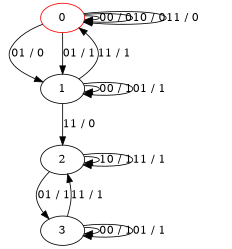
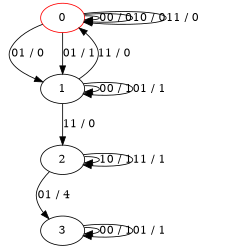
(114, 53) -> (114, 53)
(54, 195) -> (54, 195)
(71, 199) -> none
